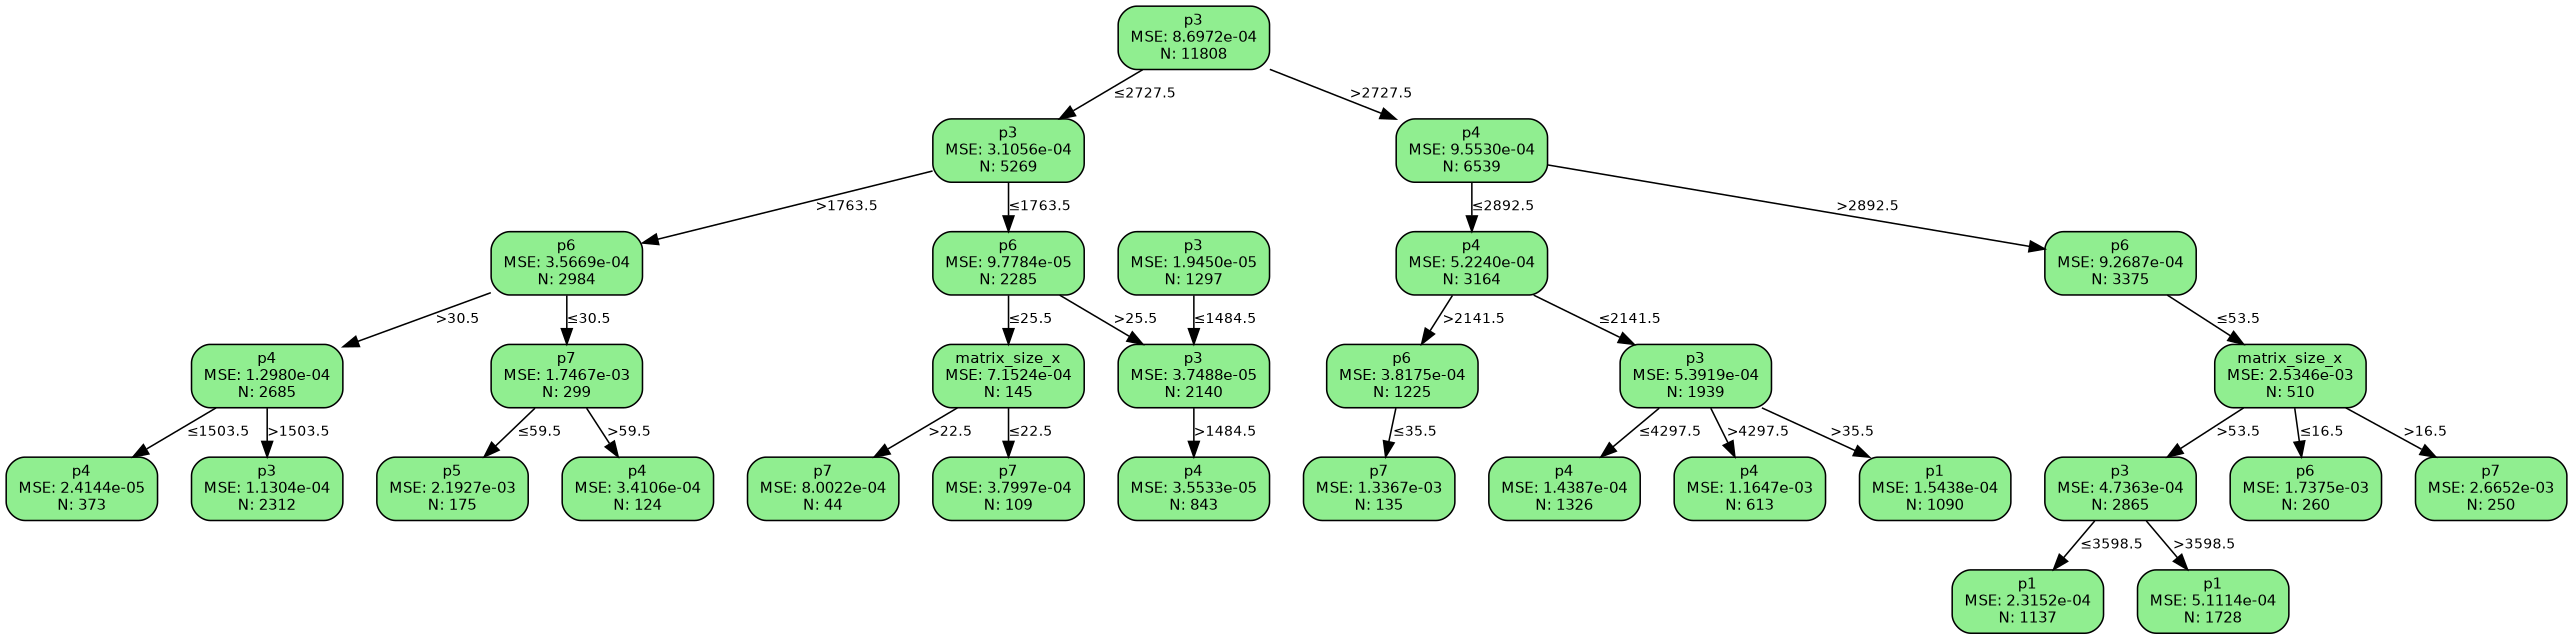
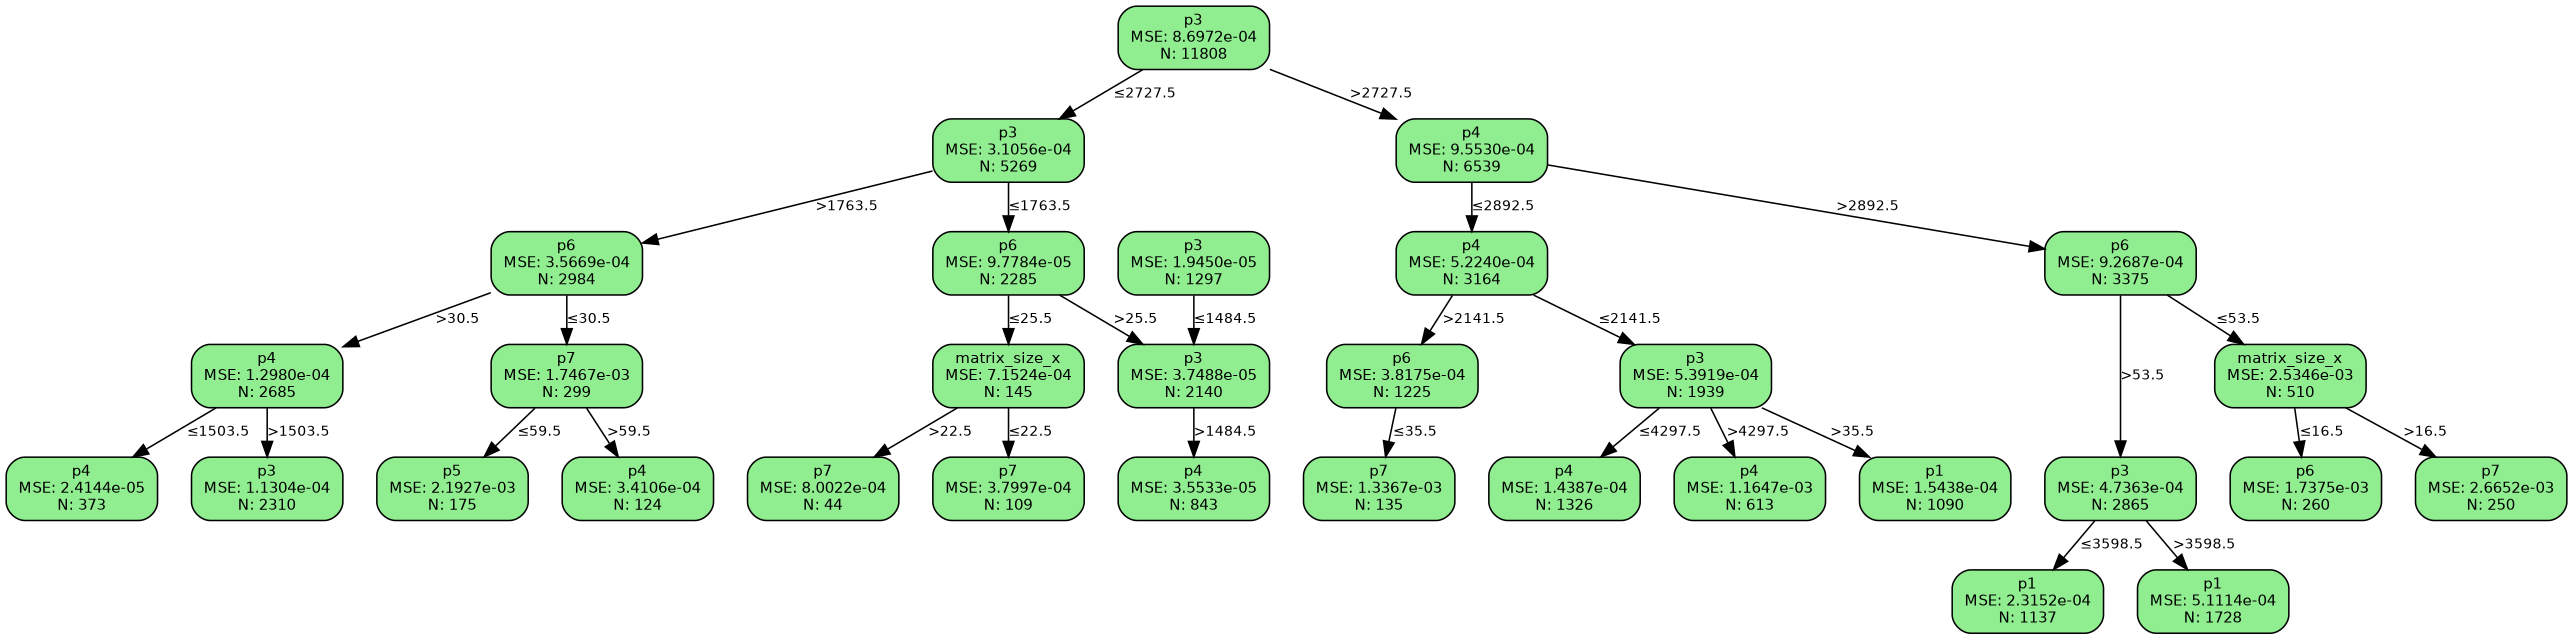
(2212, 428) -> (2121, 368)
(267, 489) -> (267, 489)
